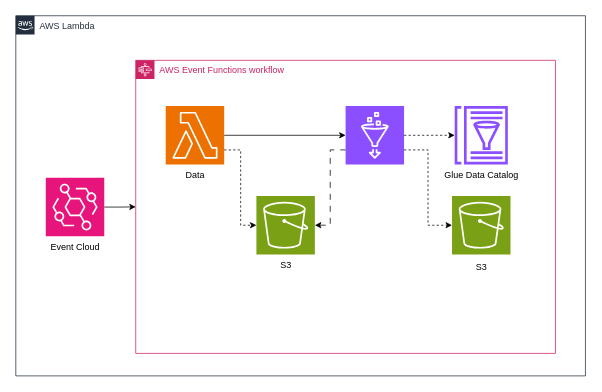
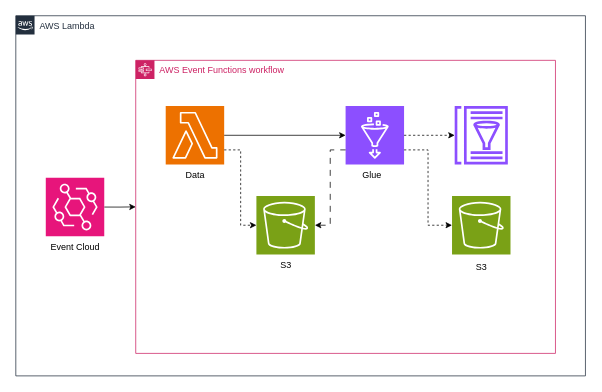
none -> (372, 176)
(481, 176) -> none
